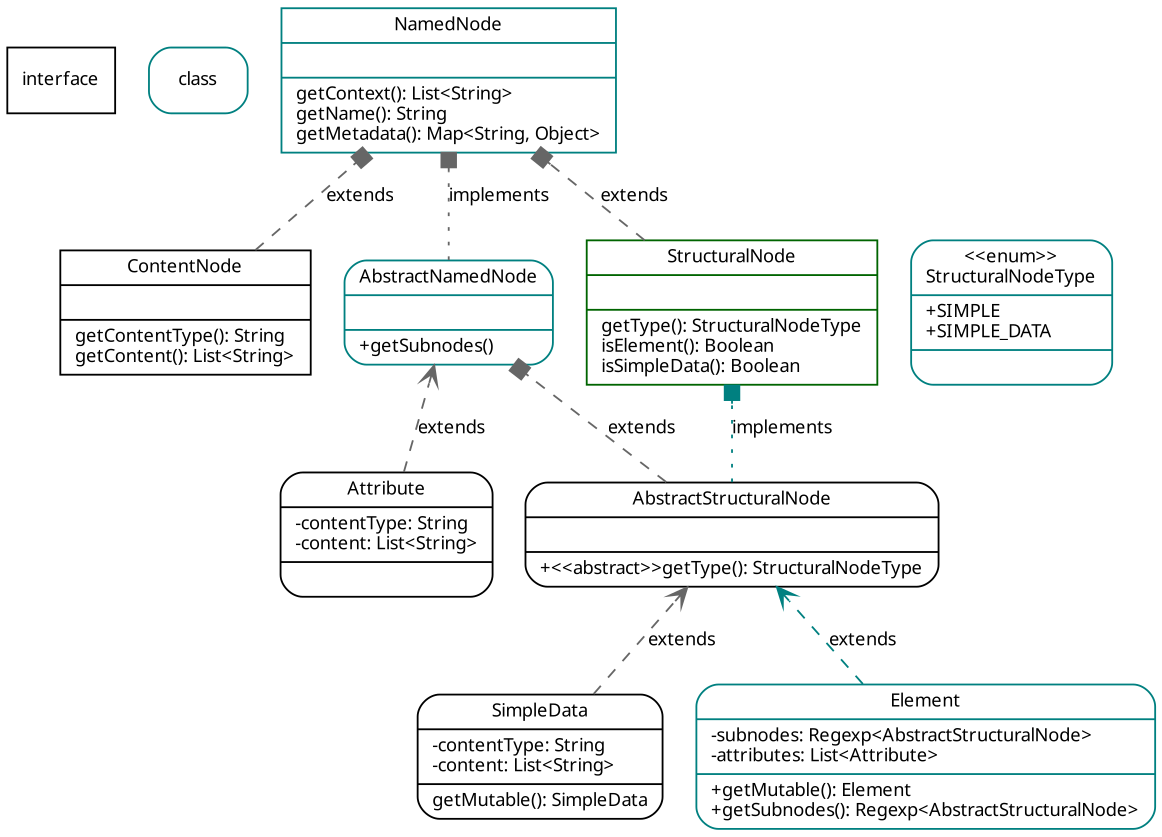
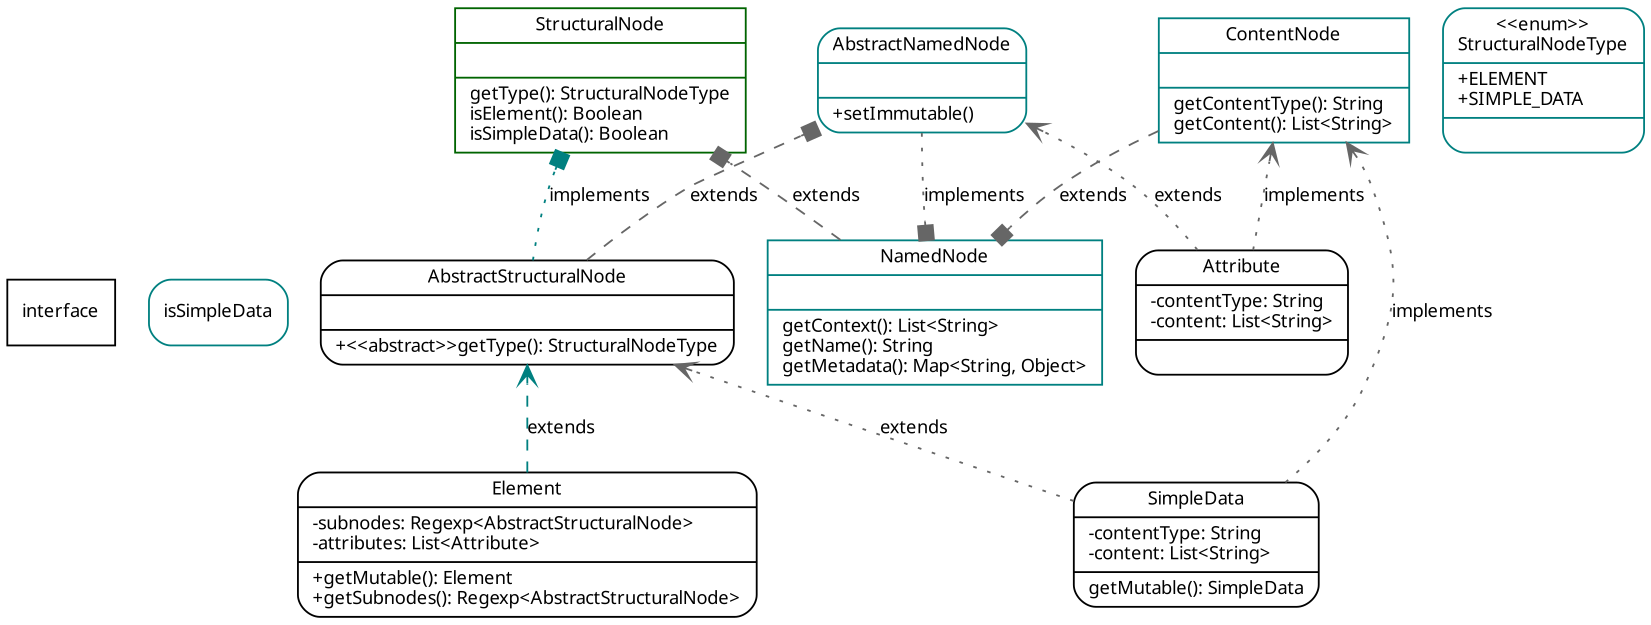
(198, 80) -> (218, 313)
(598, 203) -> (786, 201)
none -> (1261, 206)
(963, 312) -> (1502, 80)
(186, 313) -> (1284, 80)
none -> (1385, 333)
(427, 346) -> (904, 114)
(417, 428) -> (1128, 182)
(634, 648) -> (883, 436)
(926, 757) -> (527, 545)
